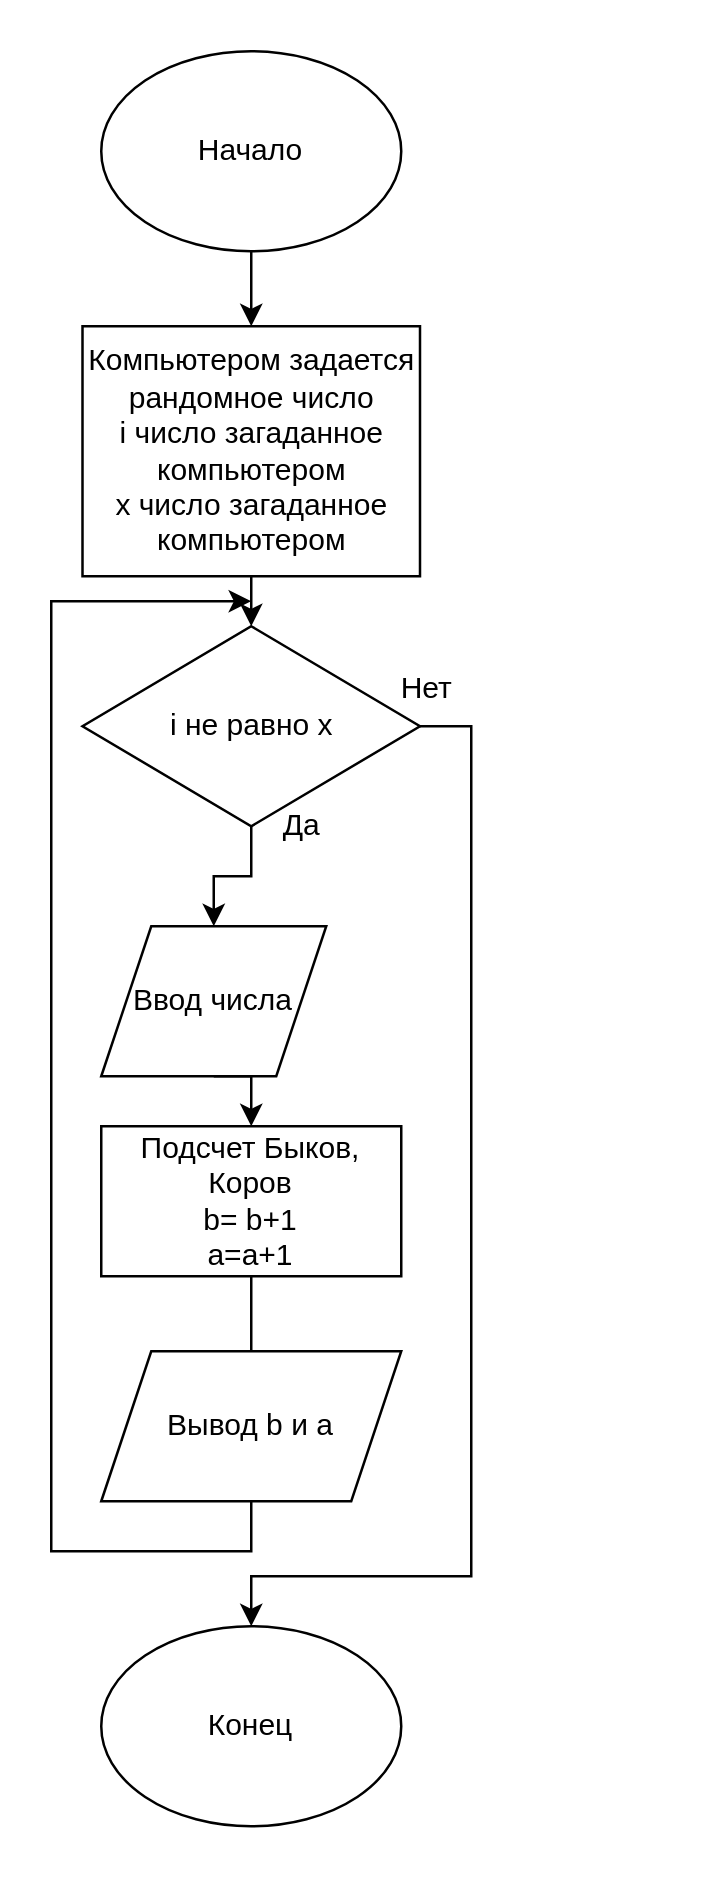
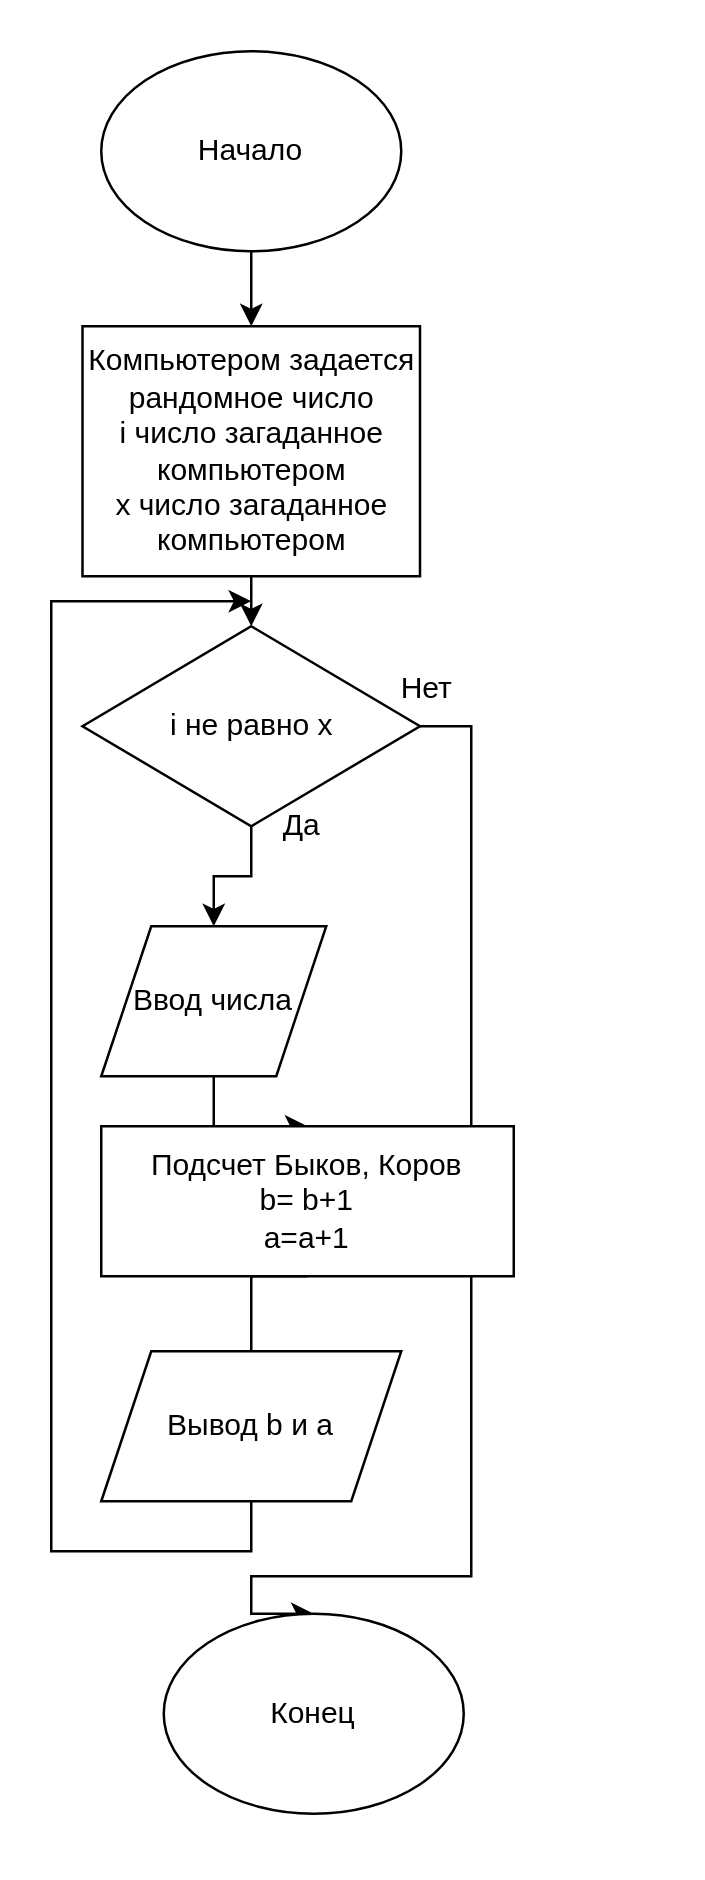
(251, 1201) -> (308, 1201)
(251, 1726) -> (314, 1714)
